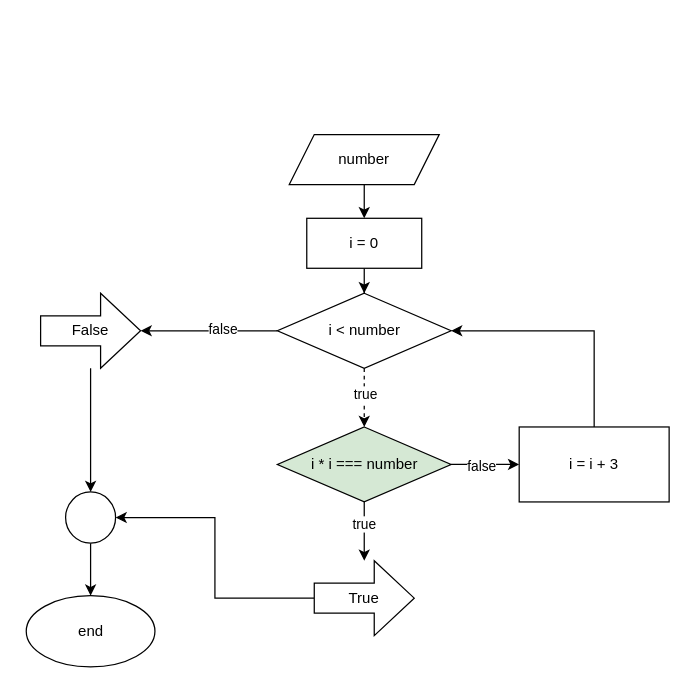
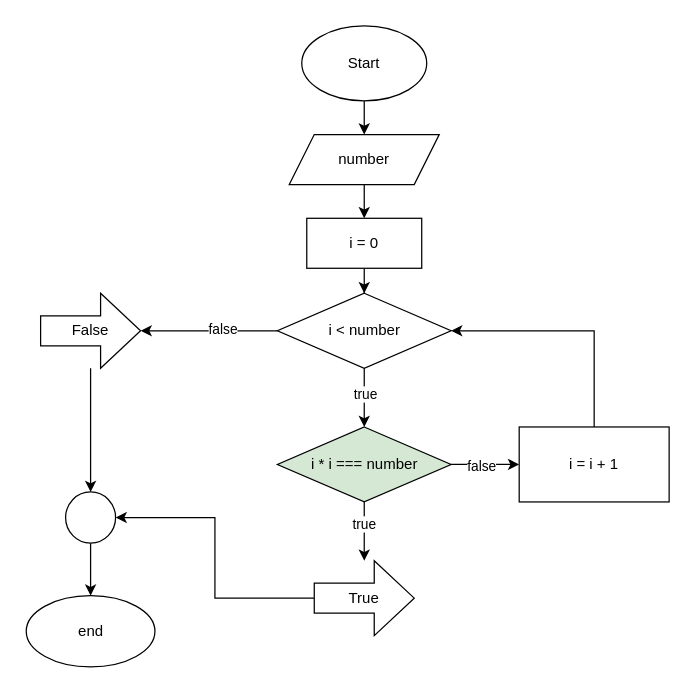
none -> (364, 63)
none -> (364, 122)
(364, 410) -> (364, 410)
(594, 464) -> (594, 464)
